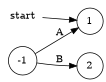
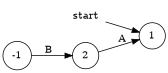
(54, 43) -> (115, 47)
